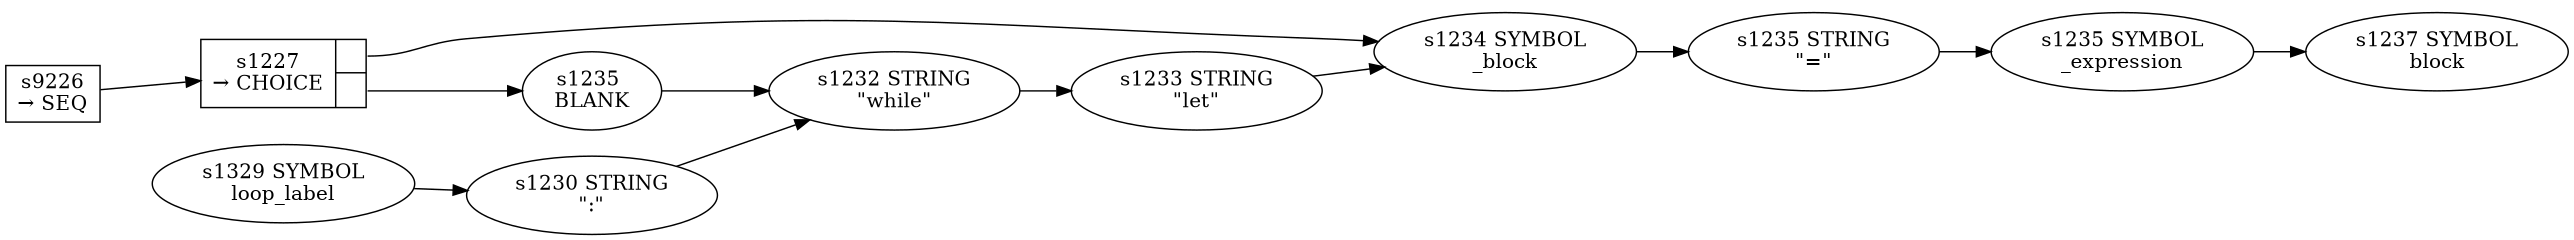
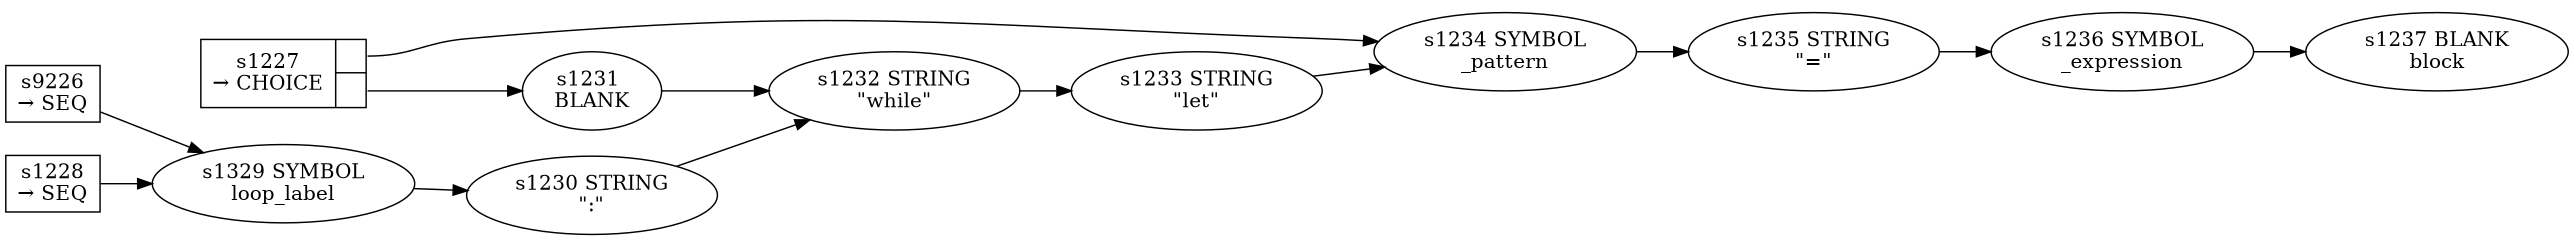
(1505, 52) -> (1505, 52)
(2122, 52) -> (2122, 52)
(2437, 52) -> (2437, 52)
(143, 86) -> (145, 130)
(592, 91) -> (592, 91)
none -> (53, 184)
